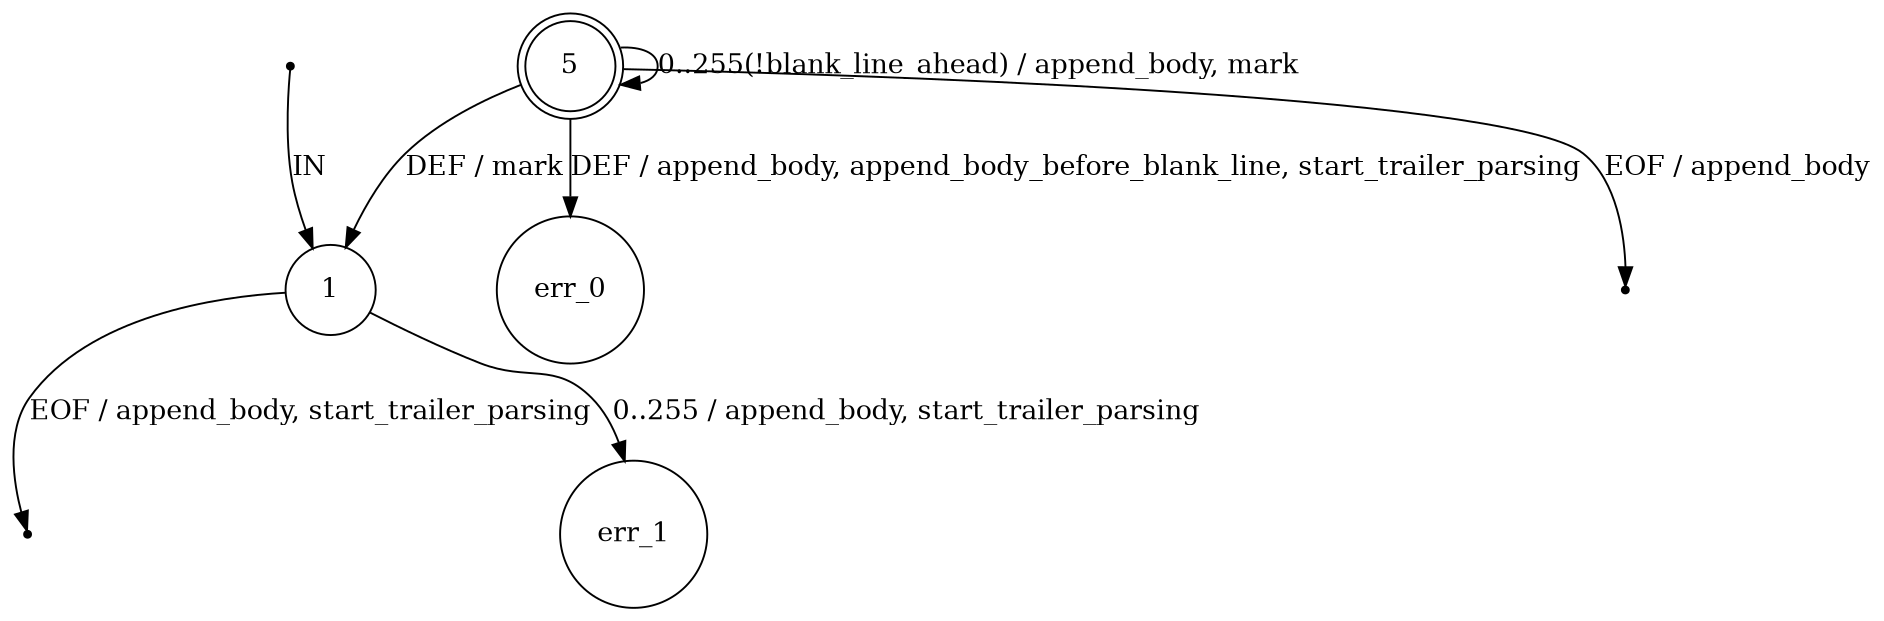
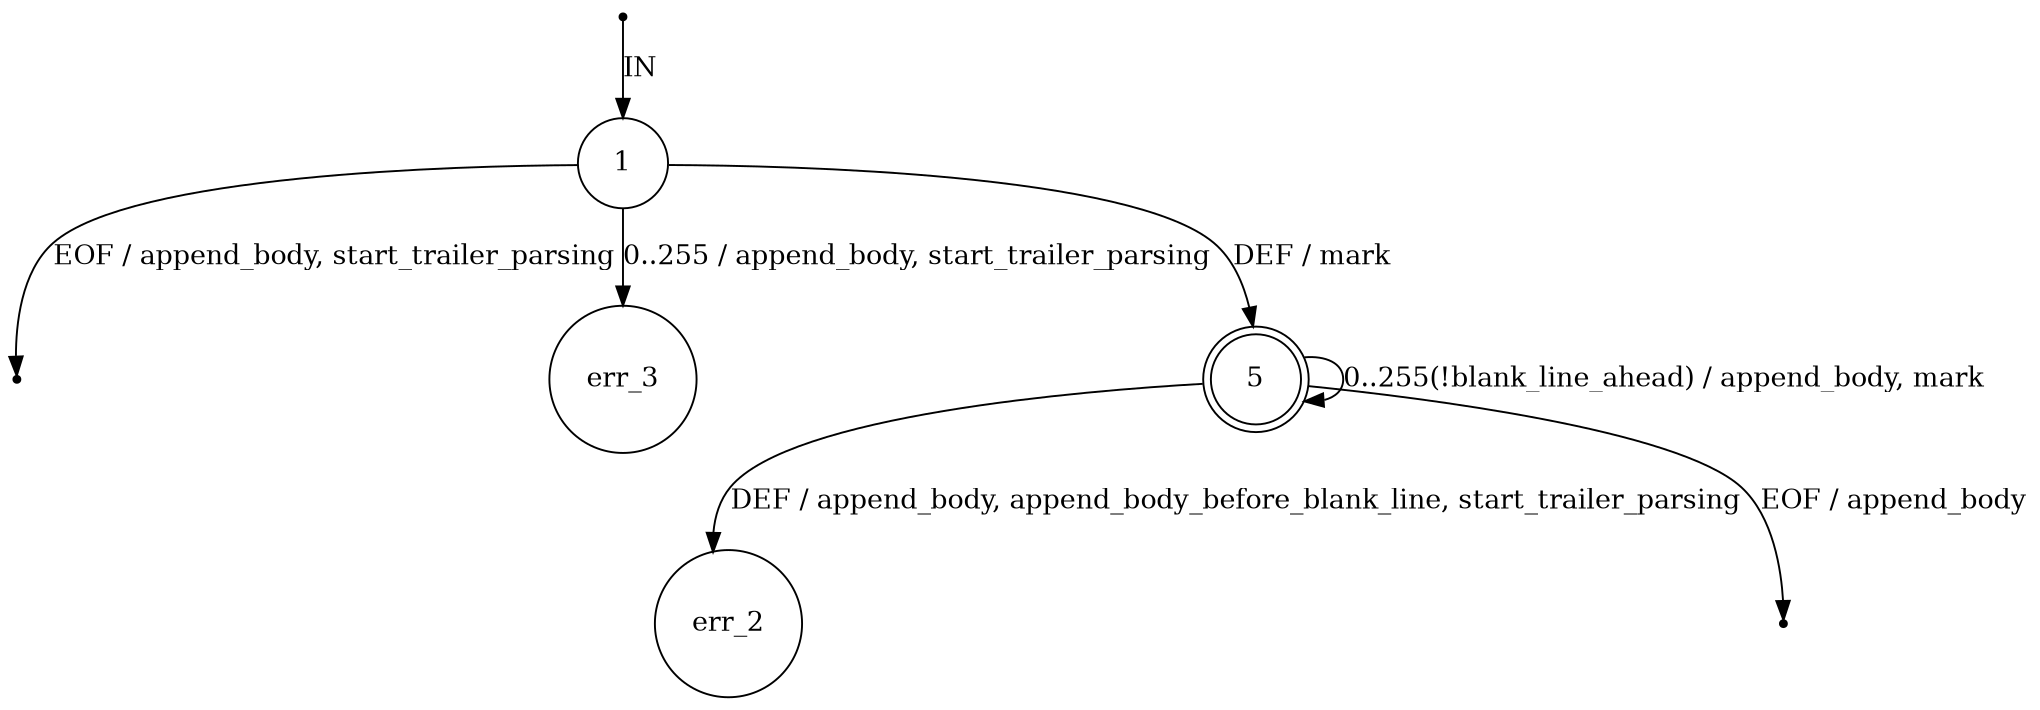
(422, 139) -> (984, 181)
(570, 290) -> (728, 624)
(634, 534) -> (623, 379)
